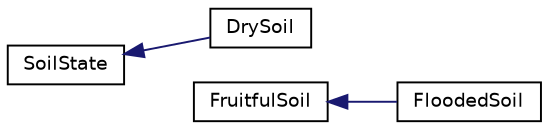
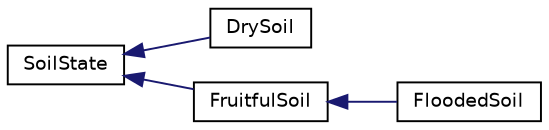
none -> (169, 84)
